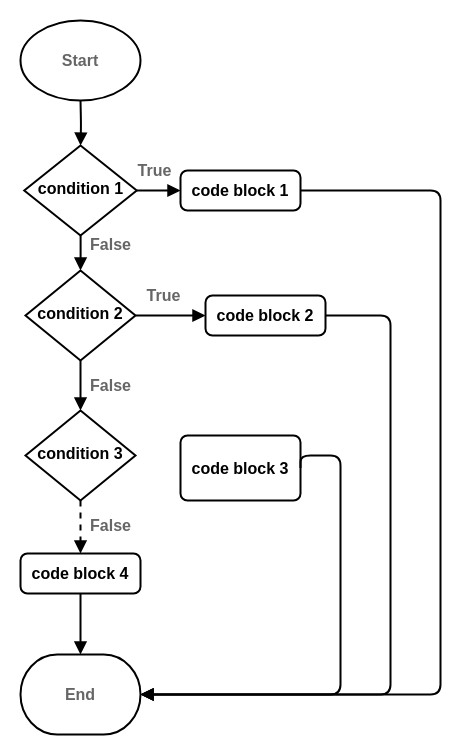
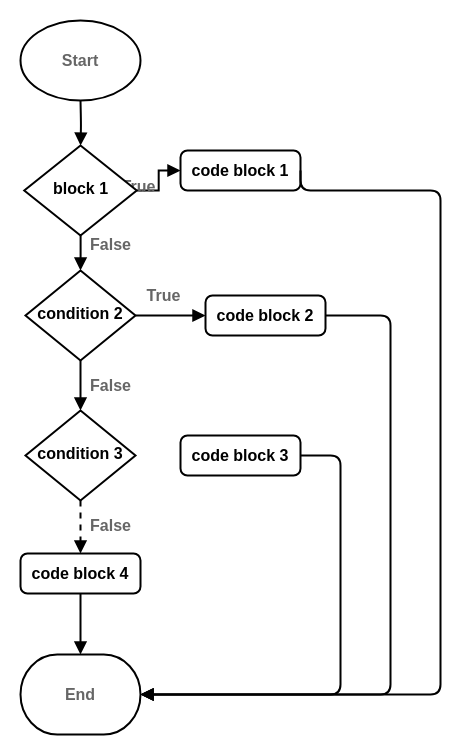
(81, 189) -> (81, 189)
(241, 191) -> (241, 171)
(241, 468) -> (241, 456)
